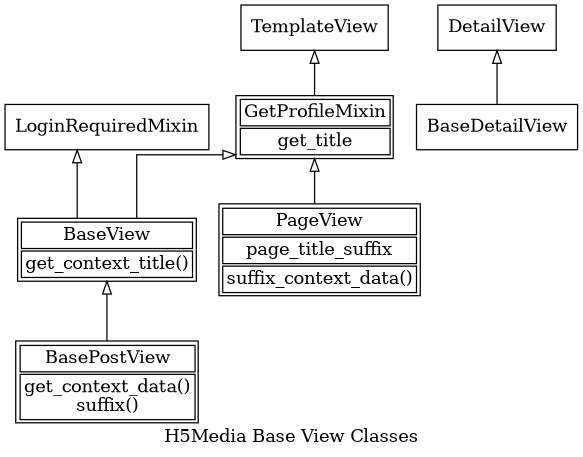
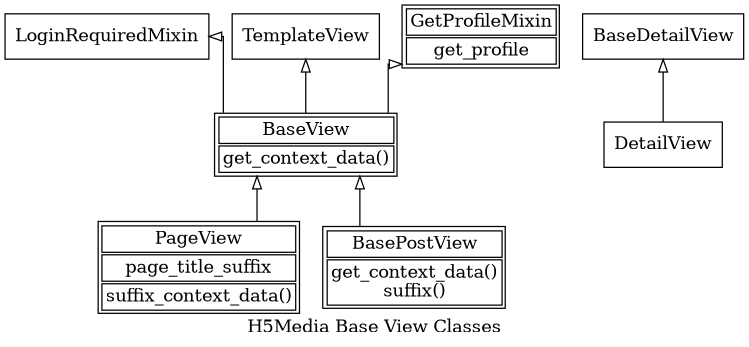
(315, 79) -> (306, 93)
(497, 84) -> (663, 97)
(315, 141) -> (481, 50)
(315, 187) -> (257, 205)
(107, 264) -> (306, 159)
